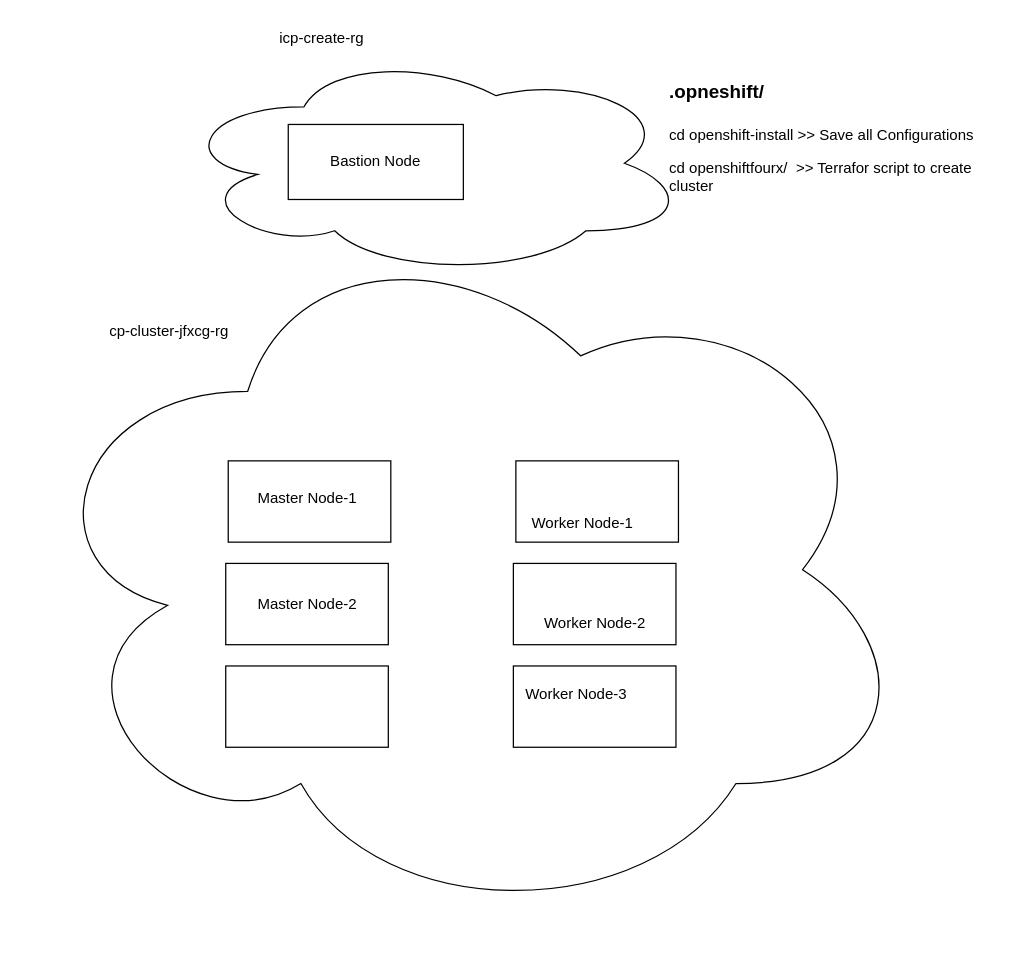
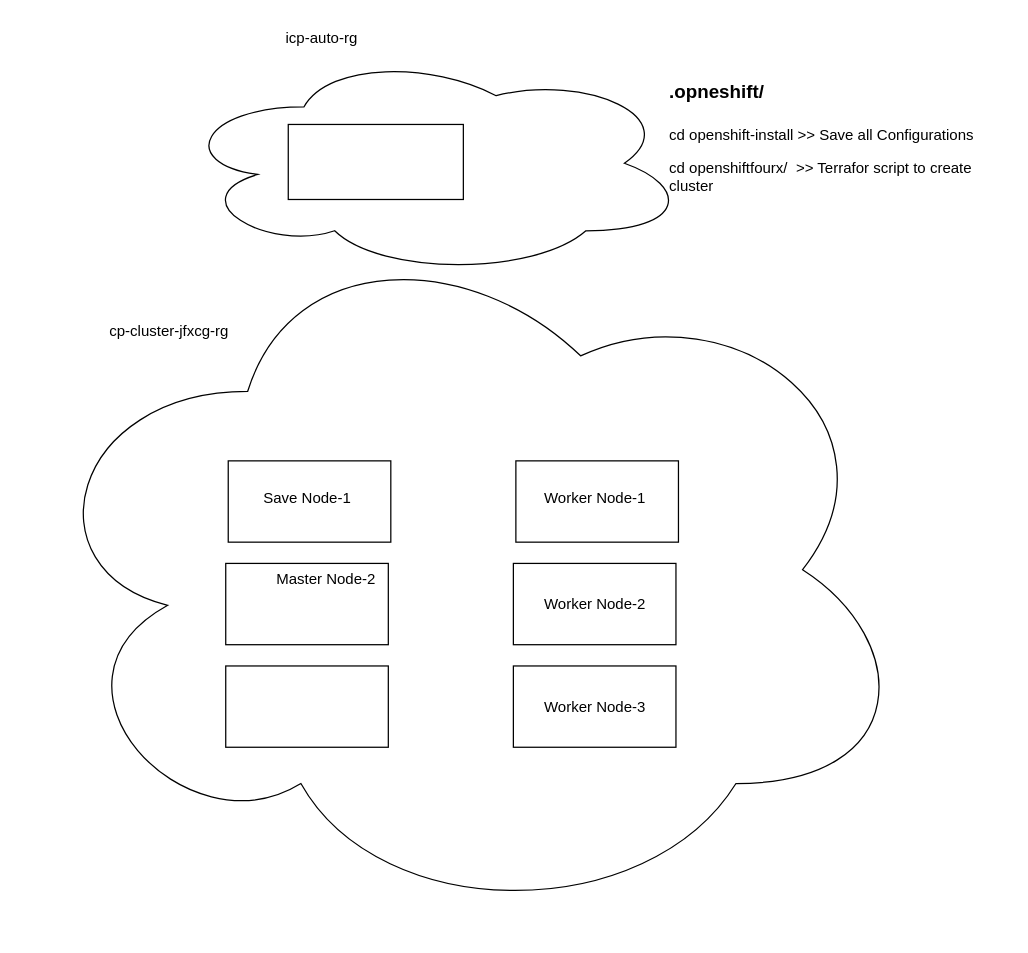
(322, 38) -> (322, 38)
(376, 162) -> none
(308, 498) -> (308, 498)
(583, 523) -> (595, 498)
(307, 604) -> (326, 579)
(594, 623) -> (594, 604)
(576, 694) -> (594, 707)
